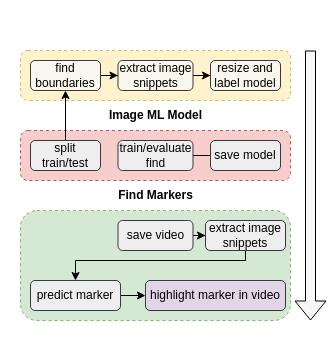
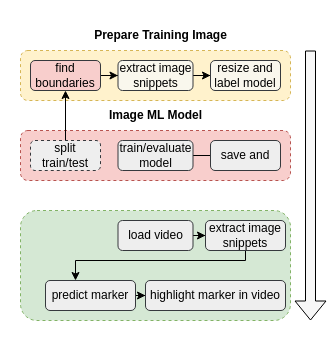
none -> (161, 36)
(66, 76) -> (66, 76)
(66, 156) -> (66, 156)
(156, 156) -> (156, 156)
(246, 156) -> (246, 156)
(156, 196) -> none
(156, 236) -> (156, 236)
(76, 296) -> (91, 296)
(216, 296) -> (216, 296)
